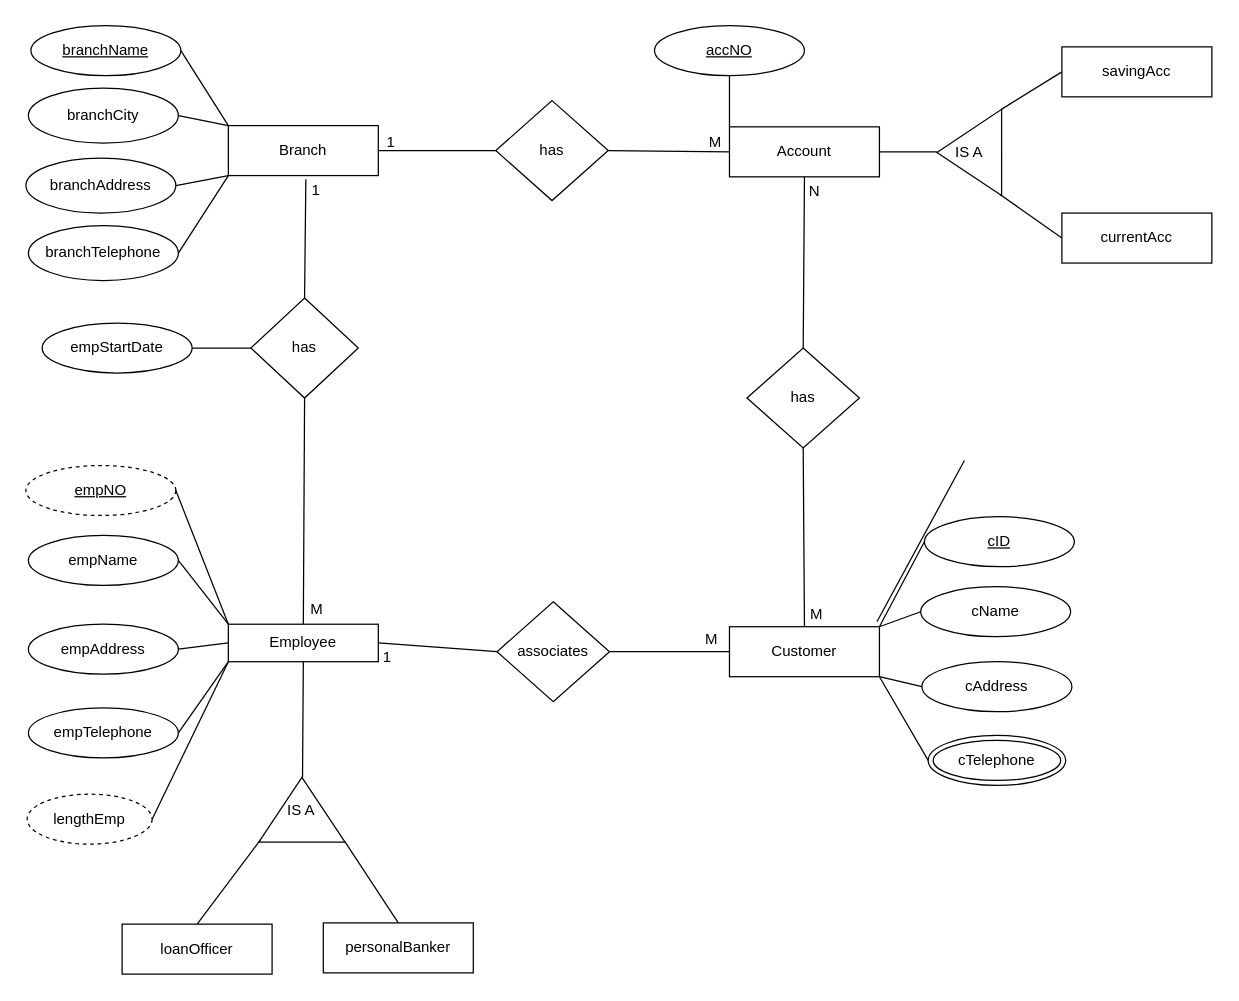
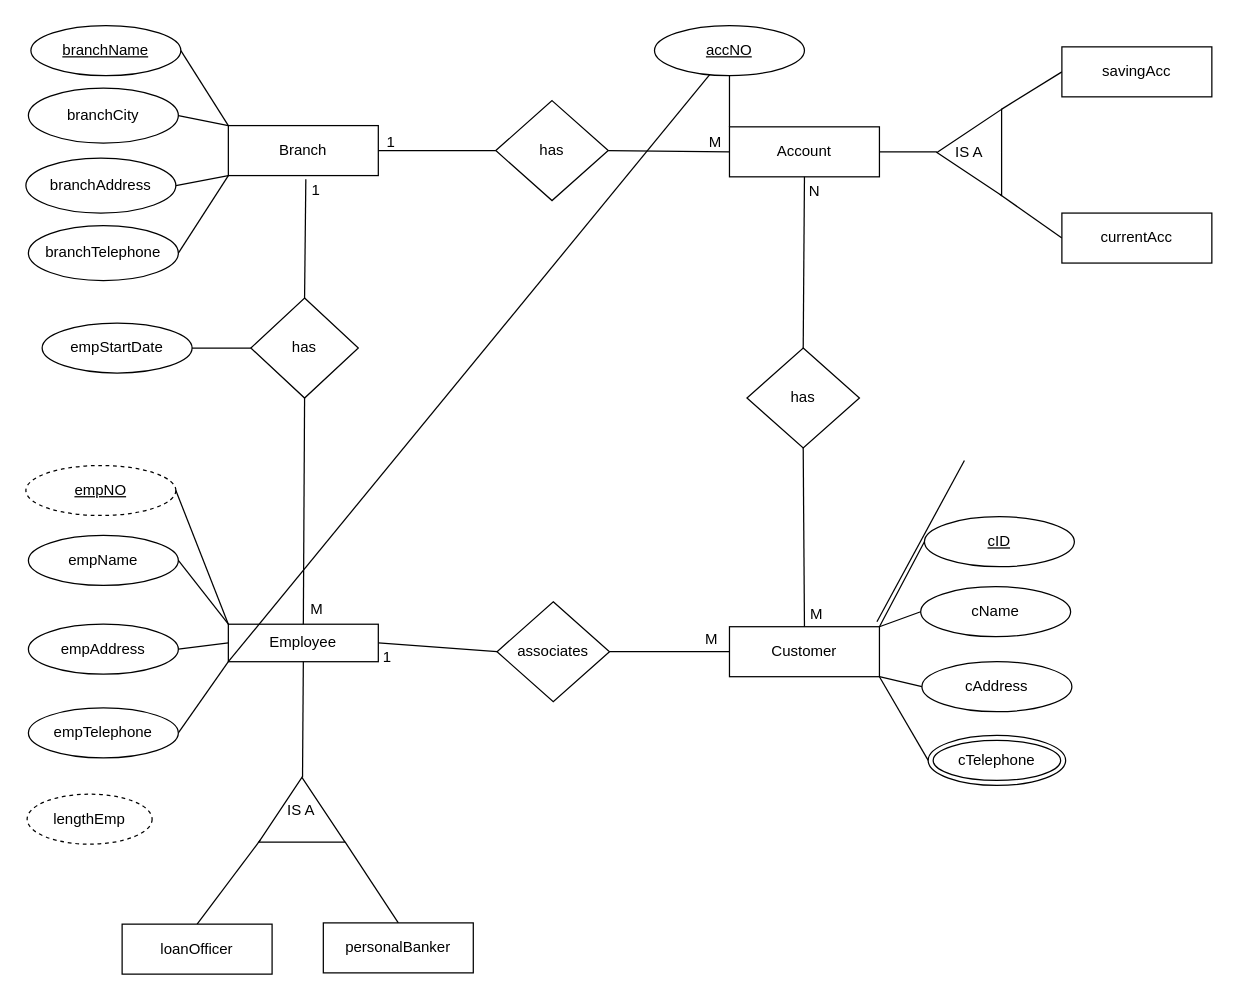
(188, 744) -> (469, 368)
